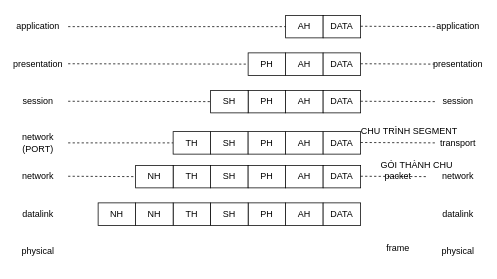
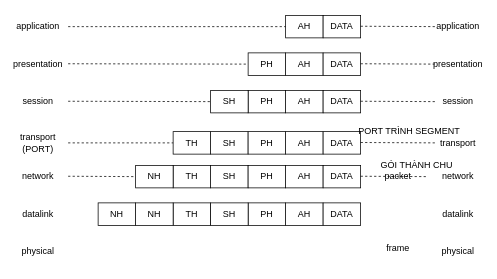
(409, 132) -> (409, 132)
(38, 143) -> (38, 143)
